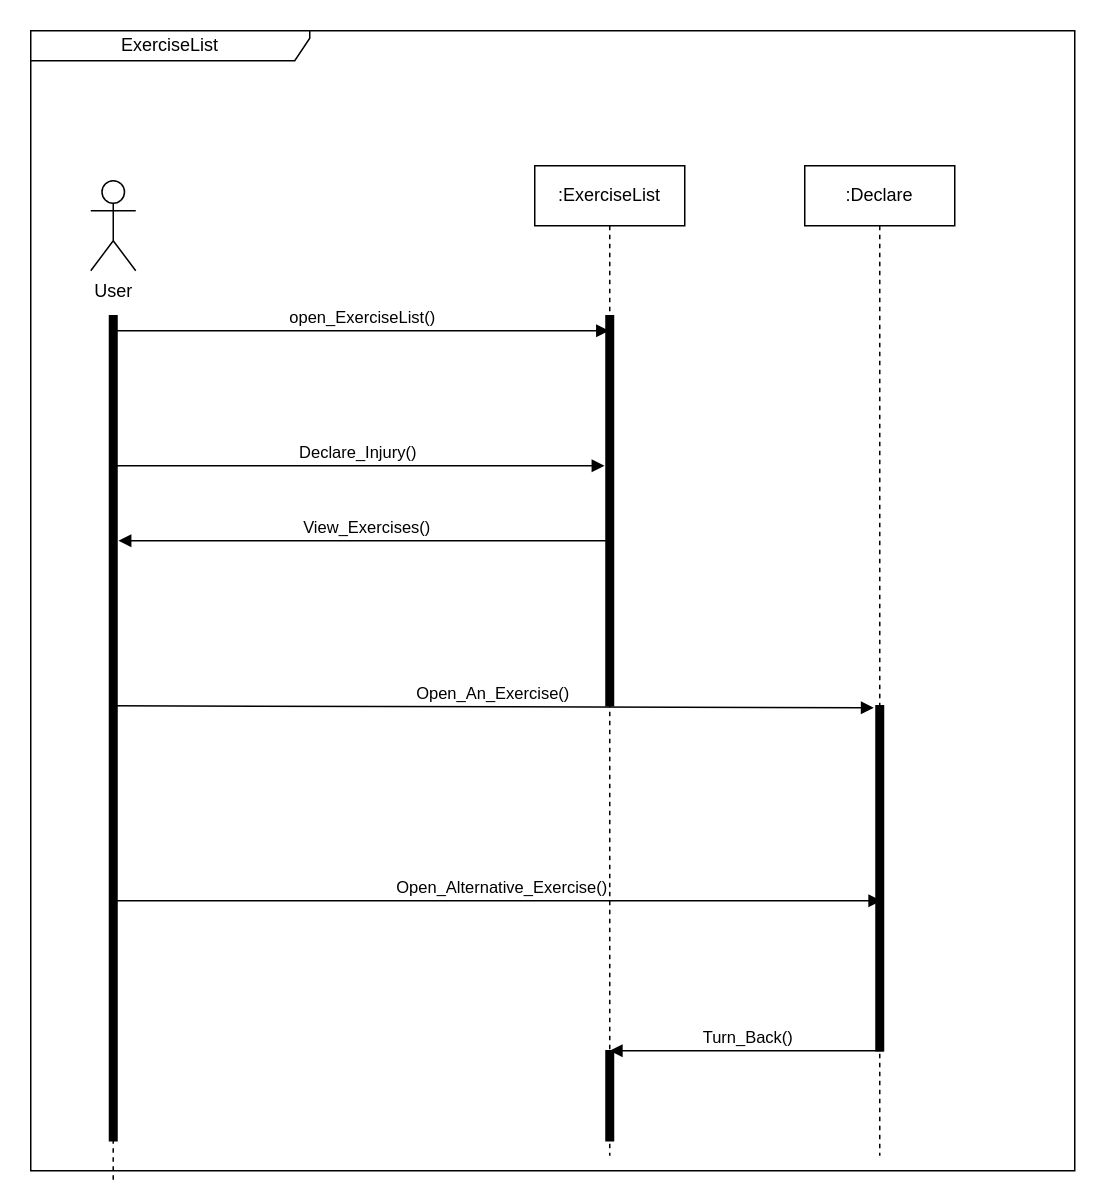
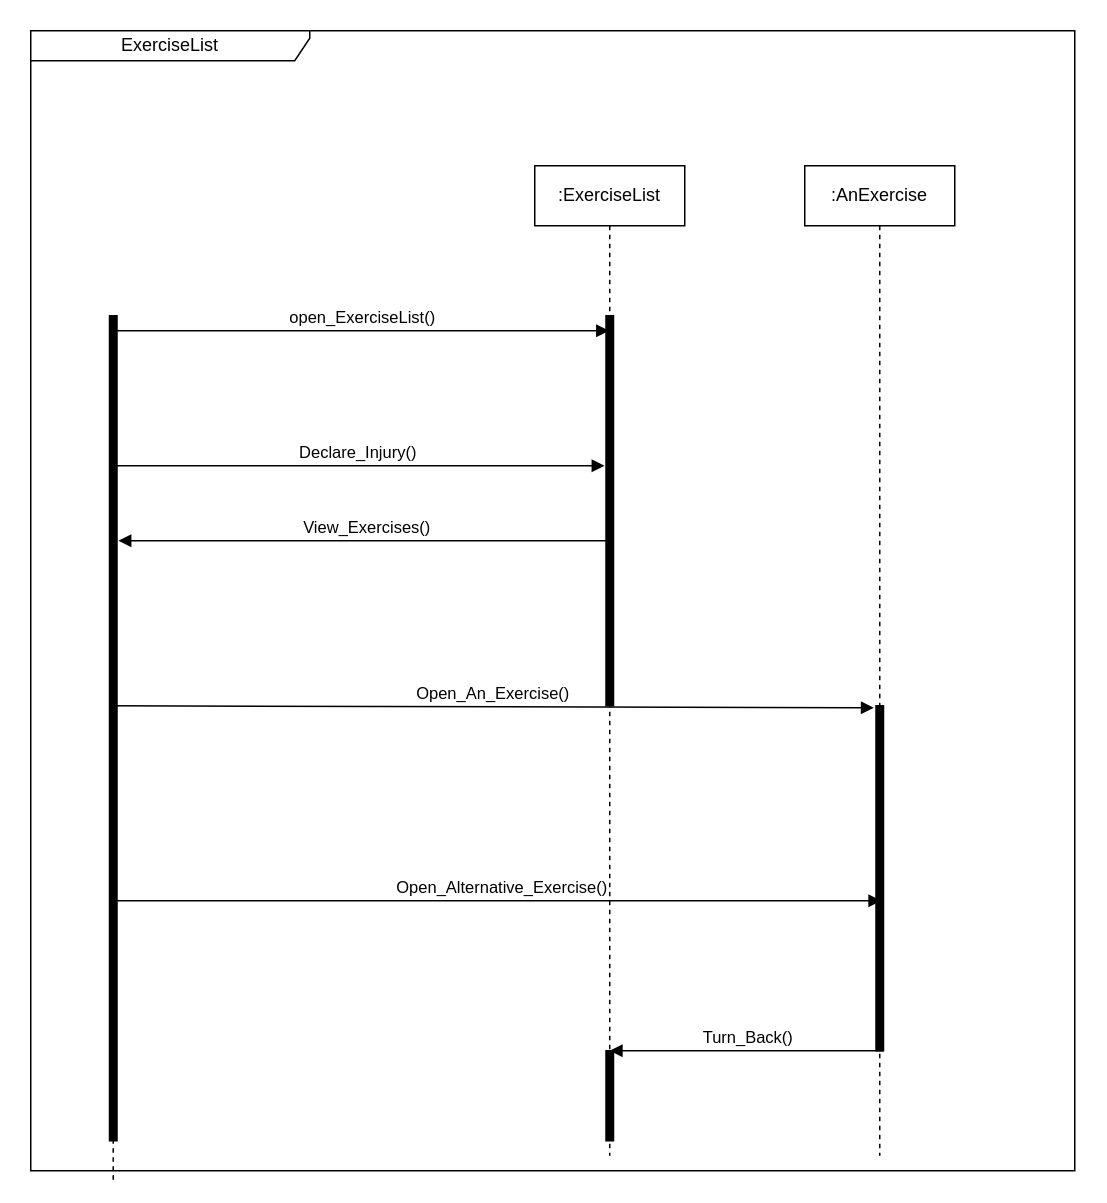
(880, 196) -> (880, 196)
(113, 226) -> none
